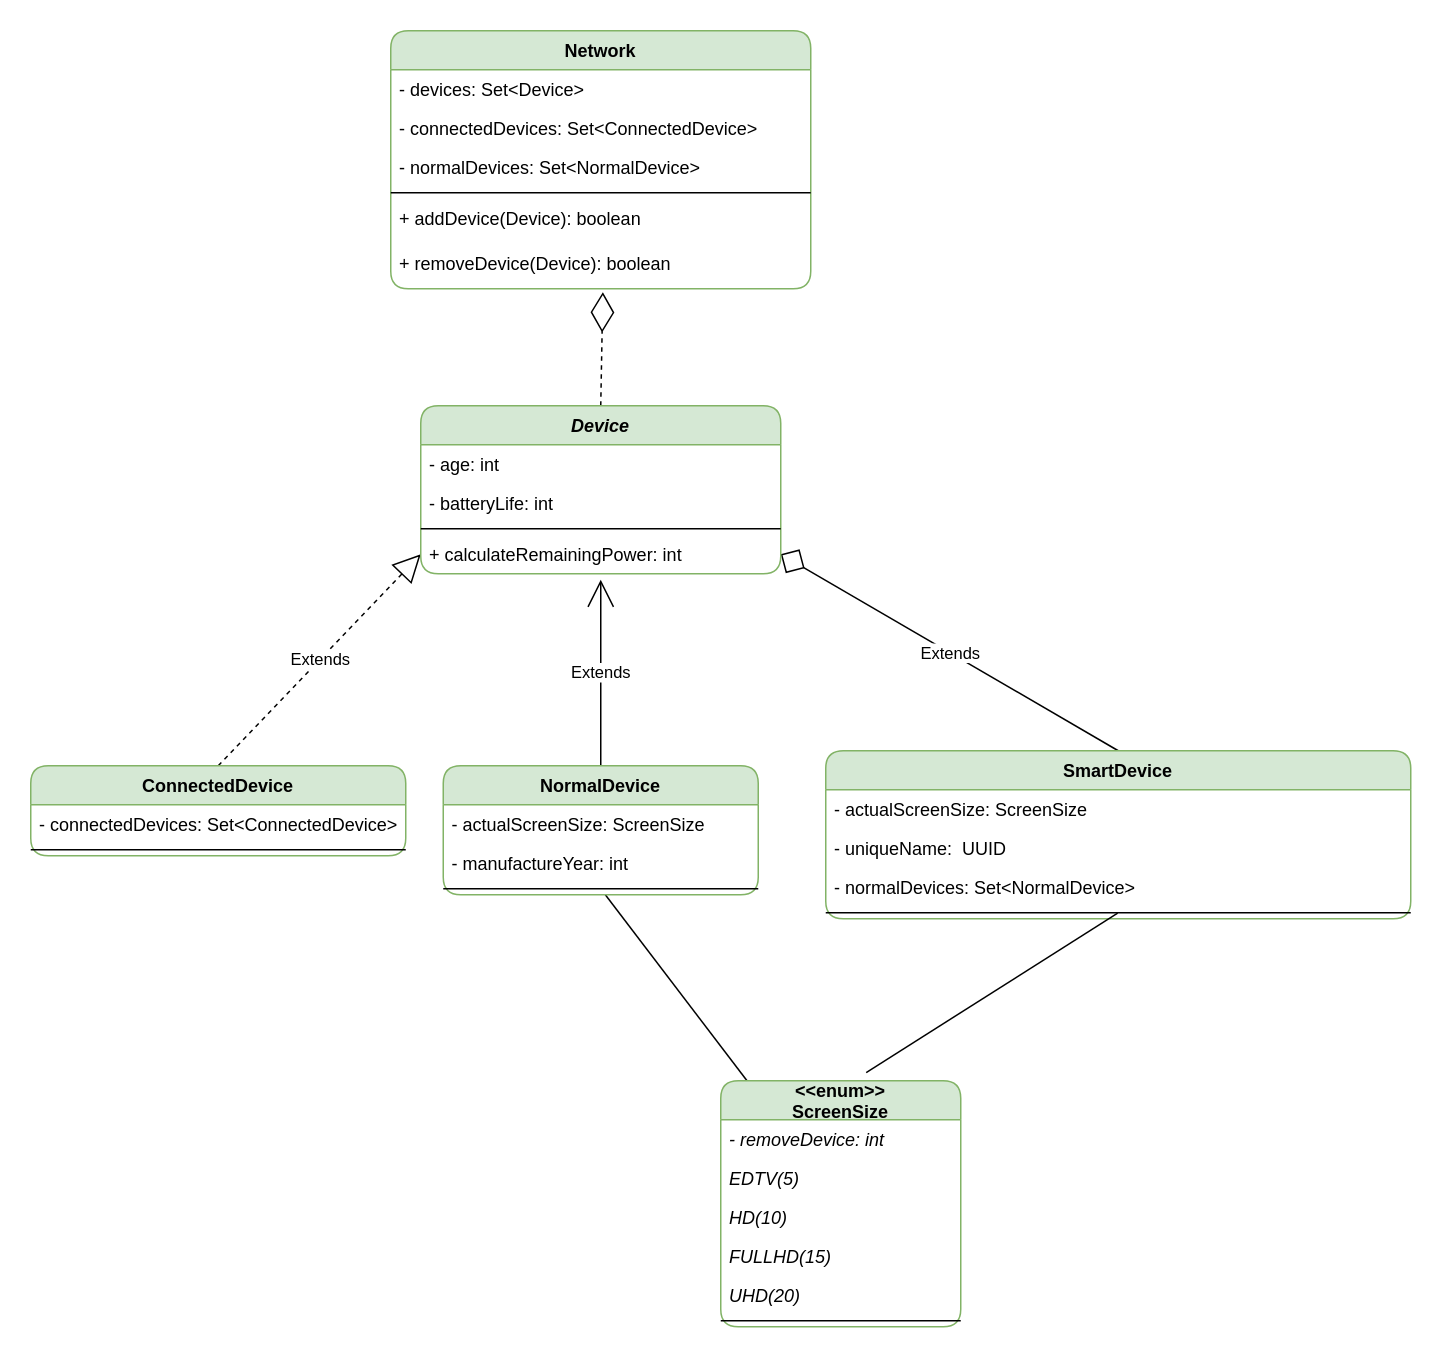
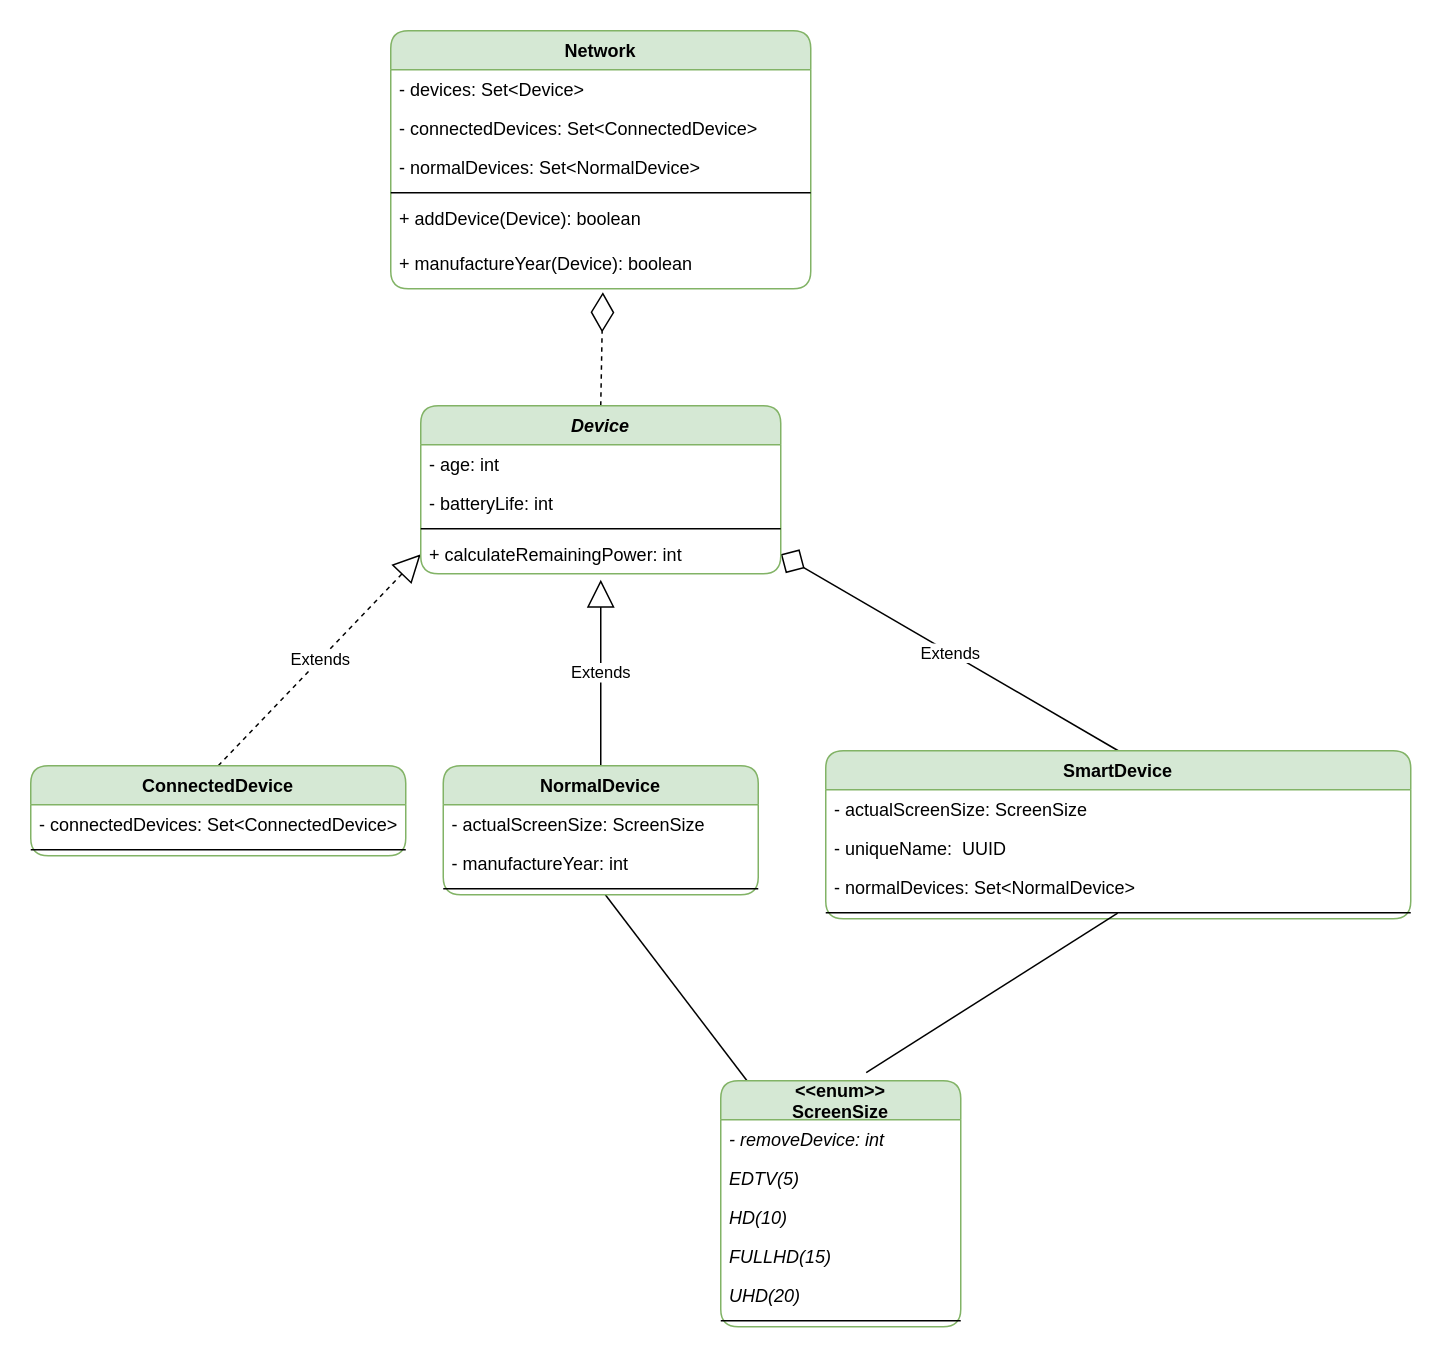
(541, 264) -> (559, 264)
(601, 596) -> (601, 608)
